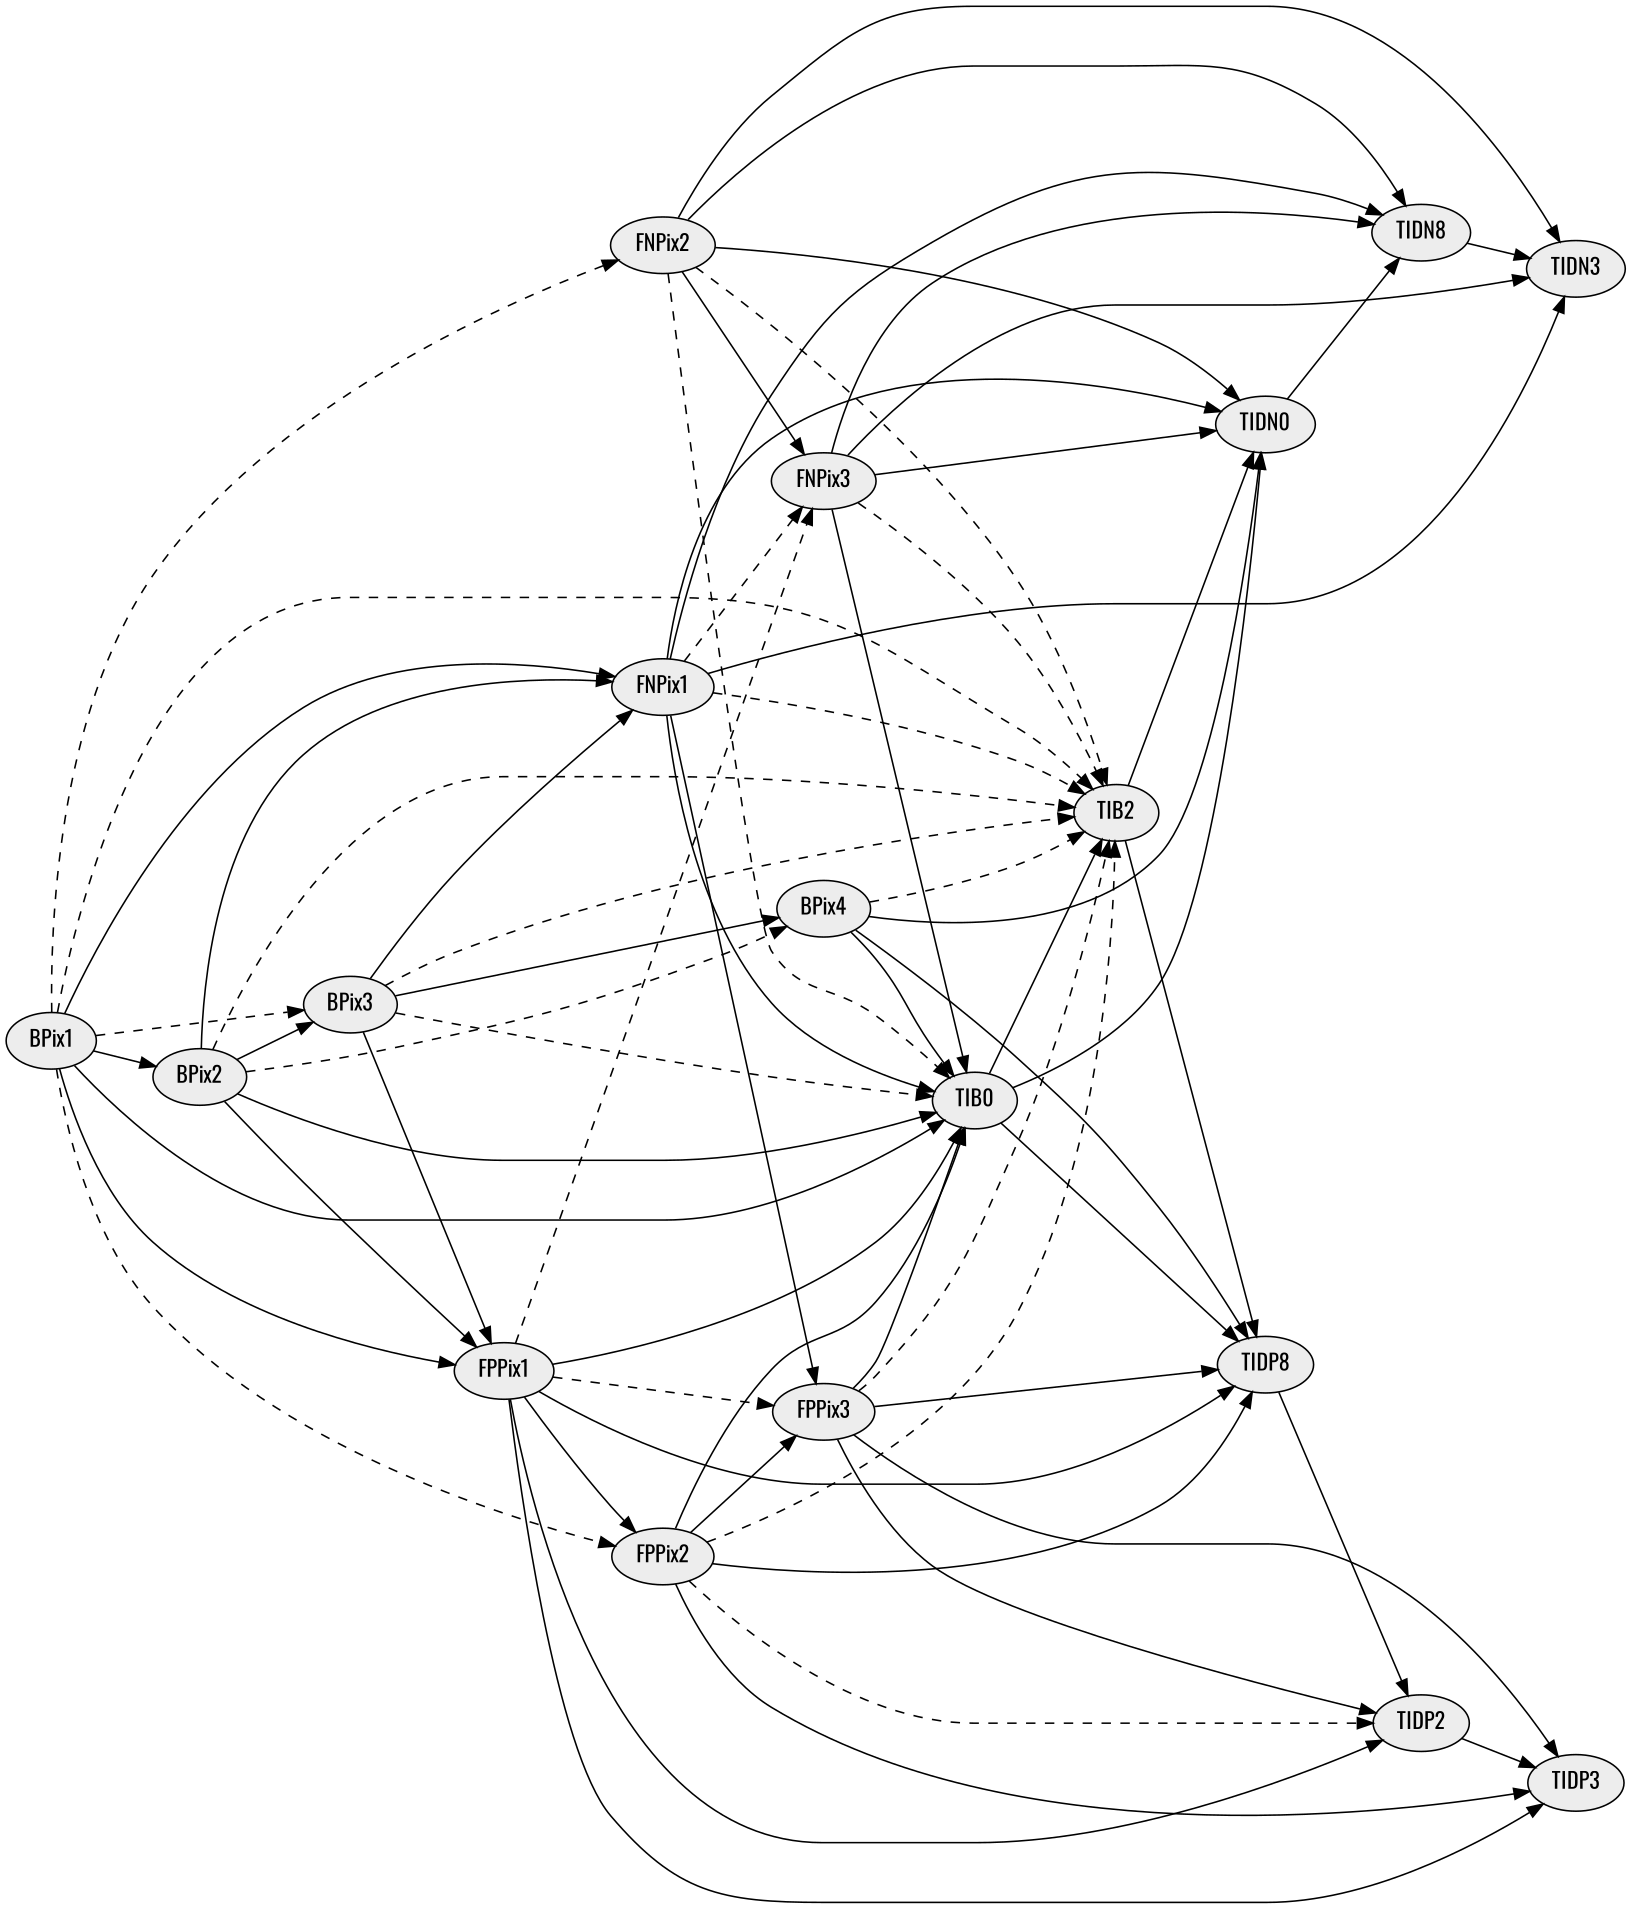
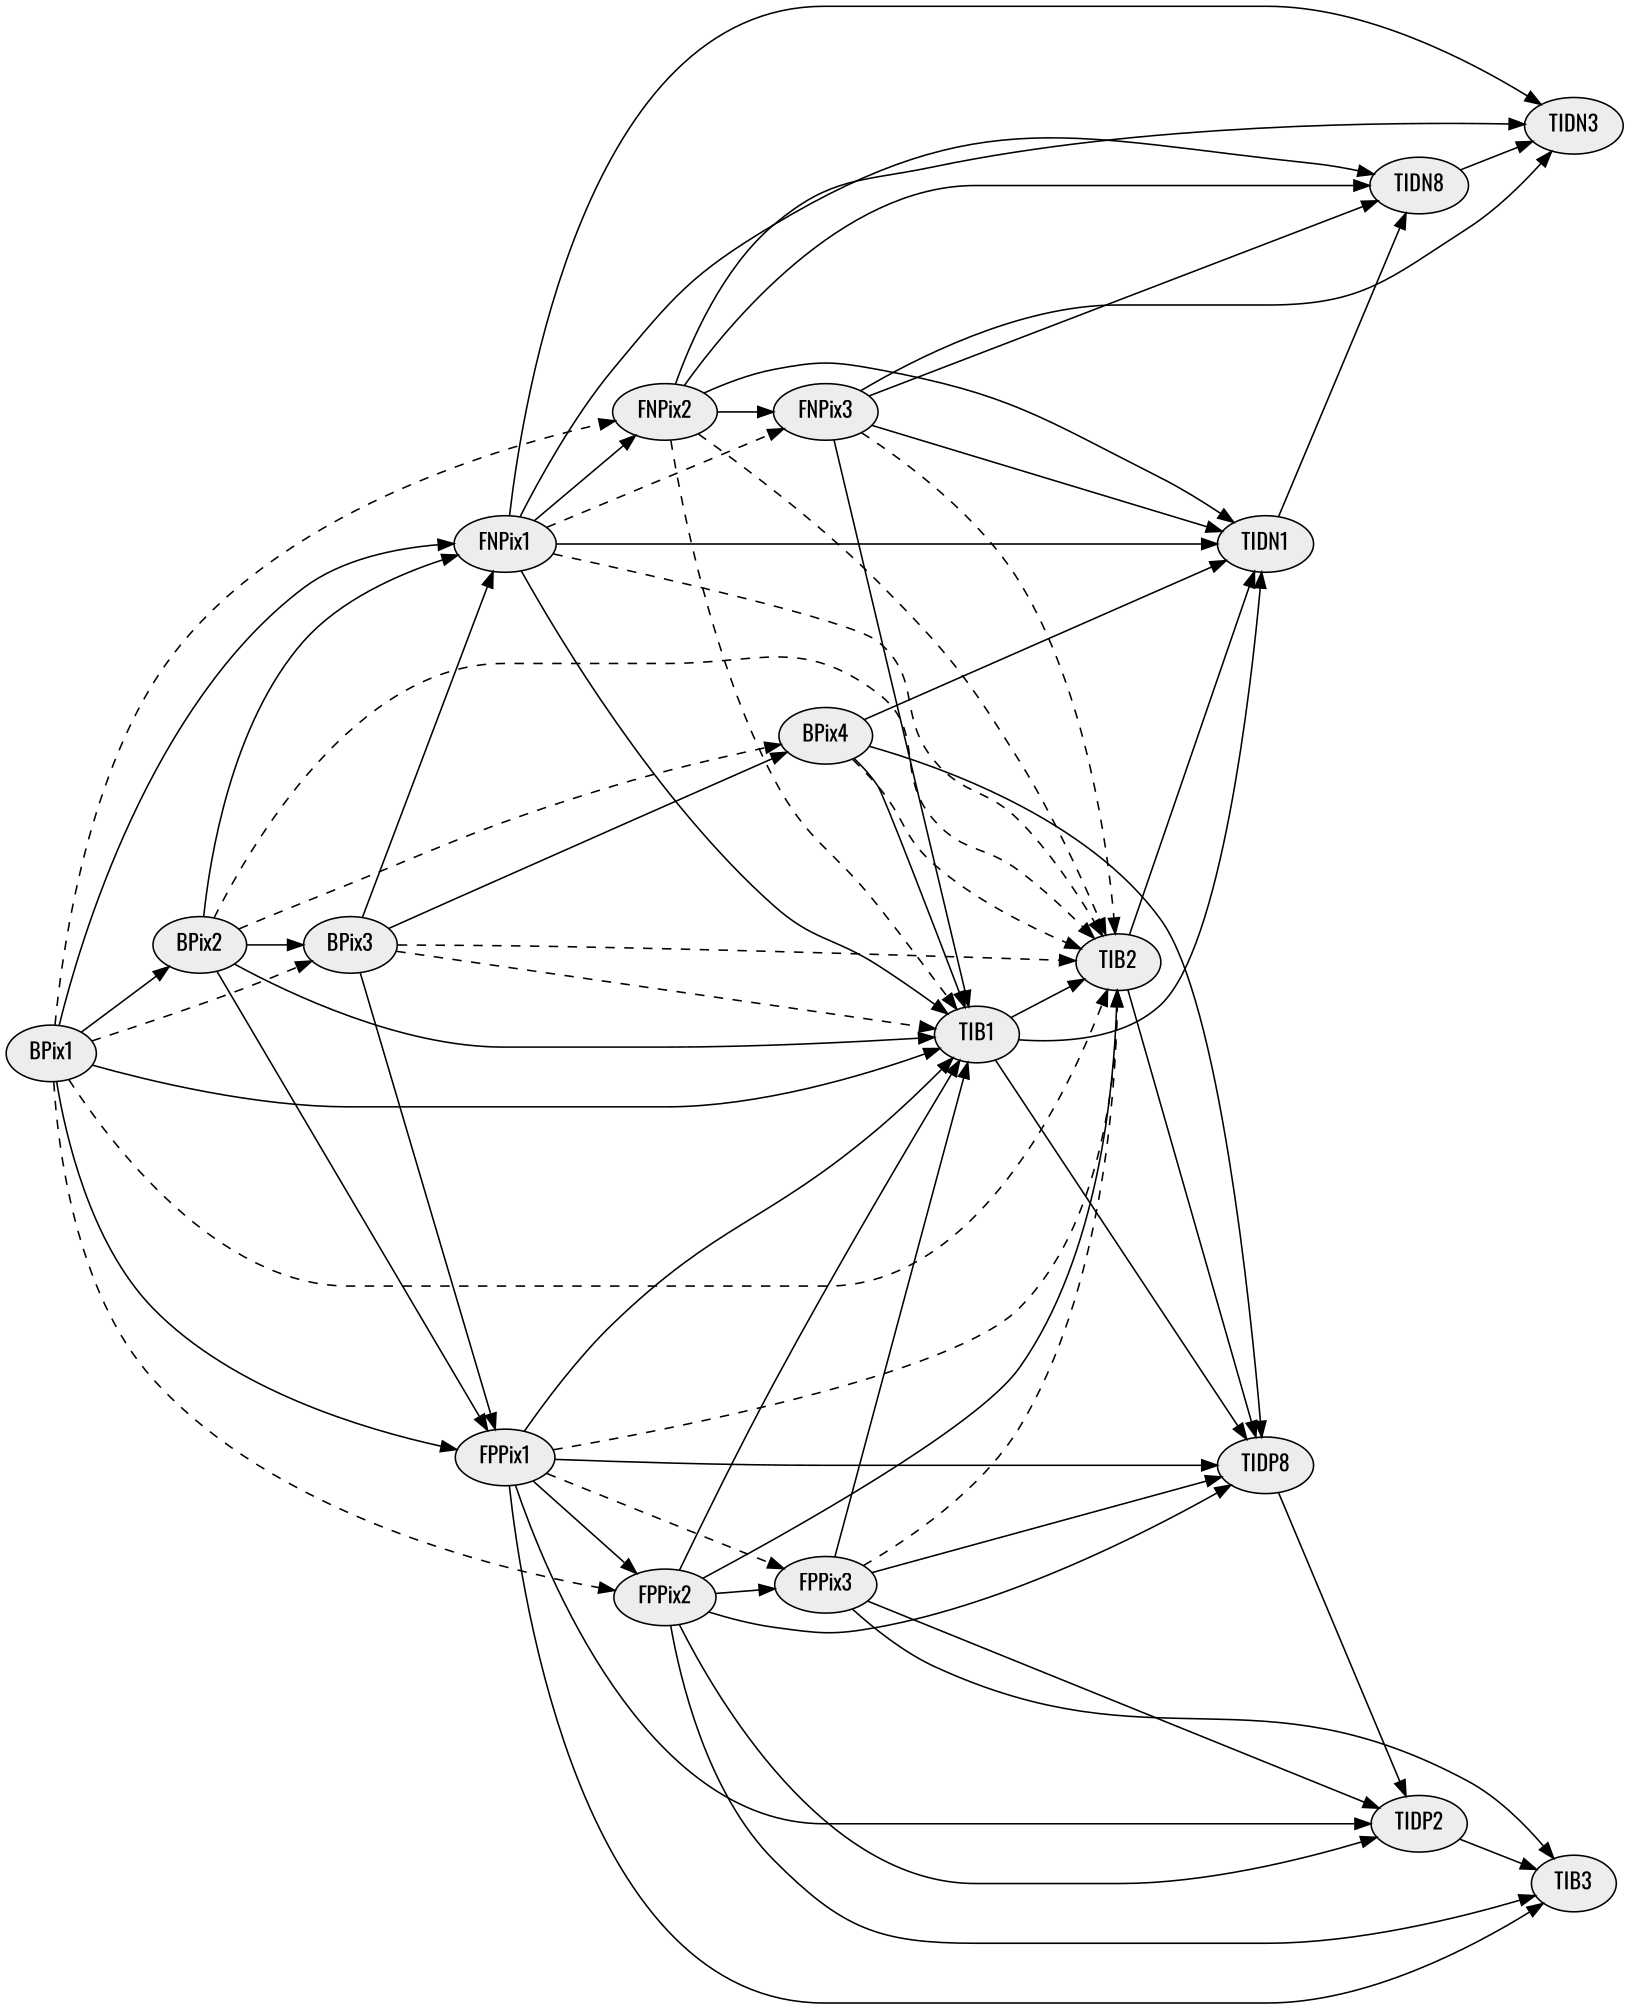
(1265, 424) -> (1265, 544)
(654, 954) -> (947, 1350)
(742, 1042) -> (579, 483)
(975, 1101) -> (977, 1035)
(1033, 1278) -> (1018, 1369)
(1003, 1723) -> (965, 1882)
(1576, 1783) -> (1574, 1884)
